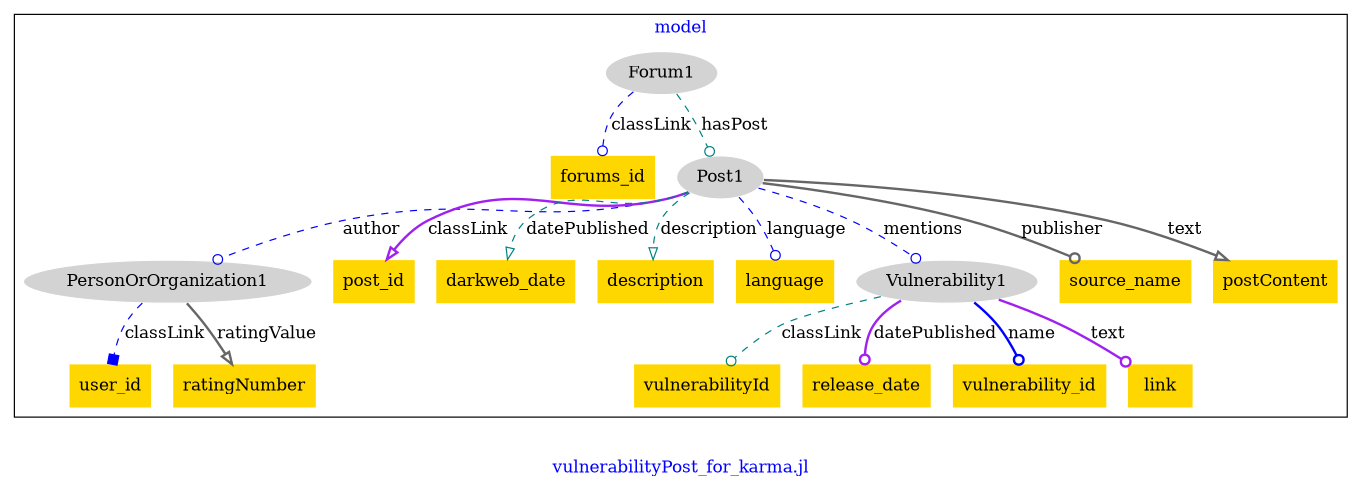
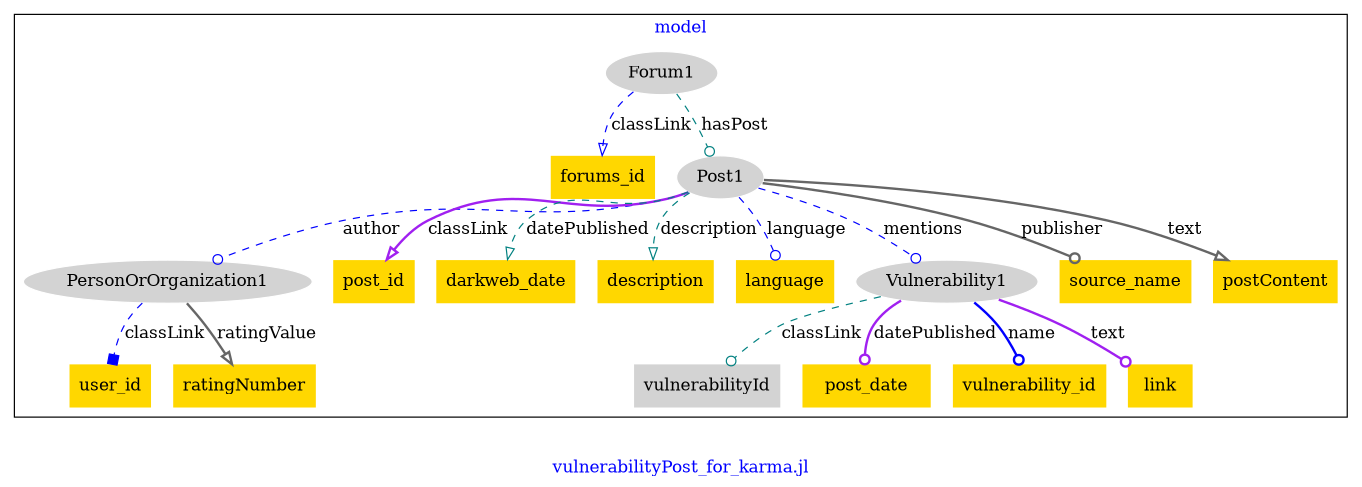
(612, 115) -> (612, 115)
(707, 386) -> (707, 386)
(867, 386) -> (867, 386)
